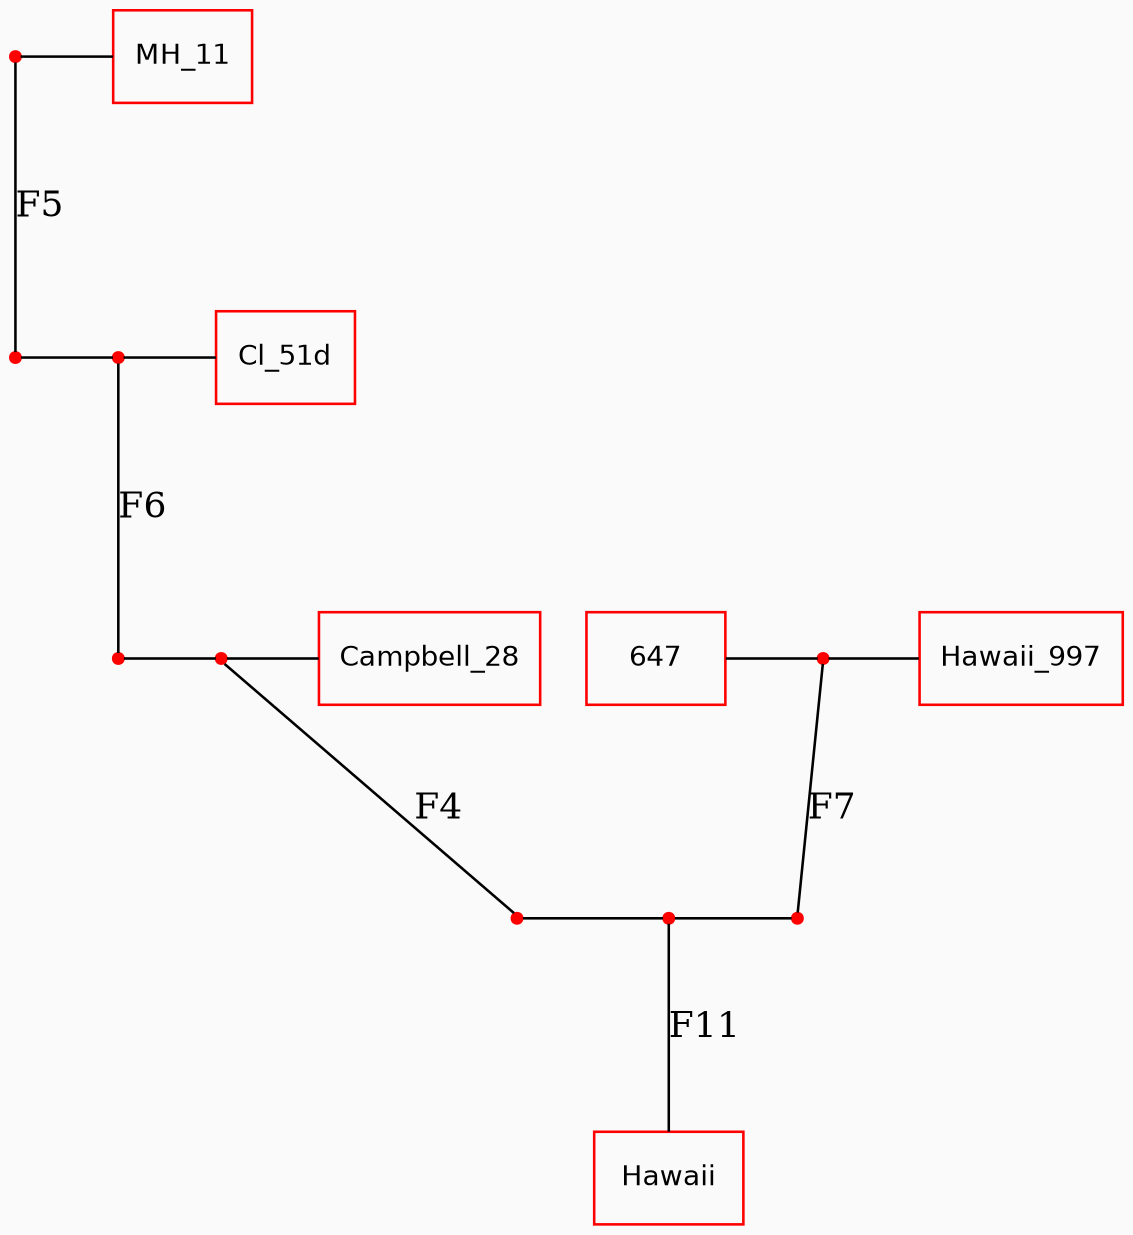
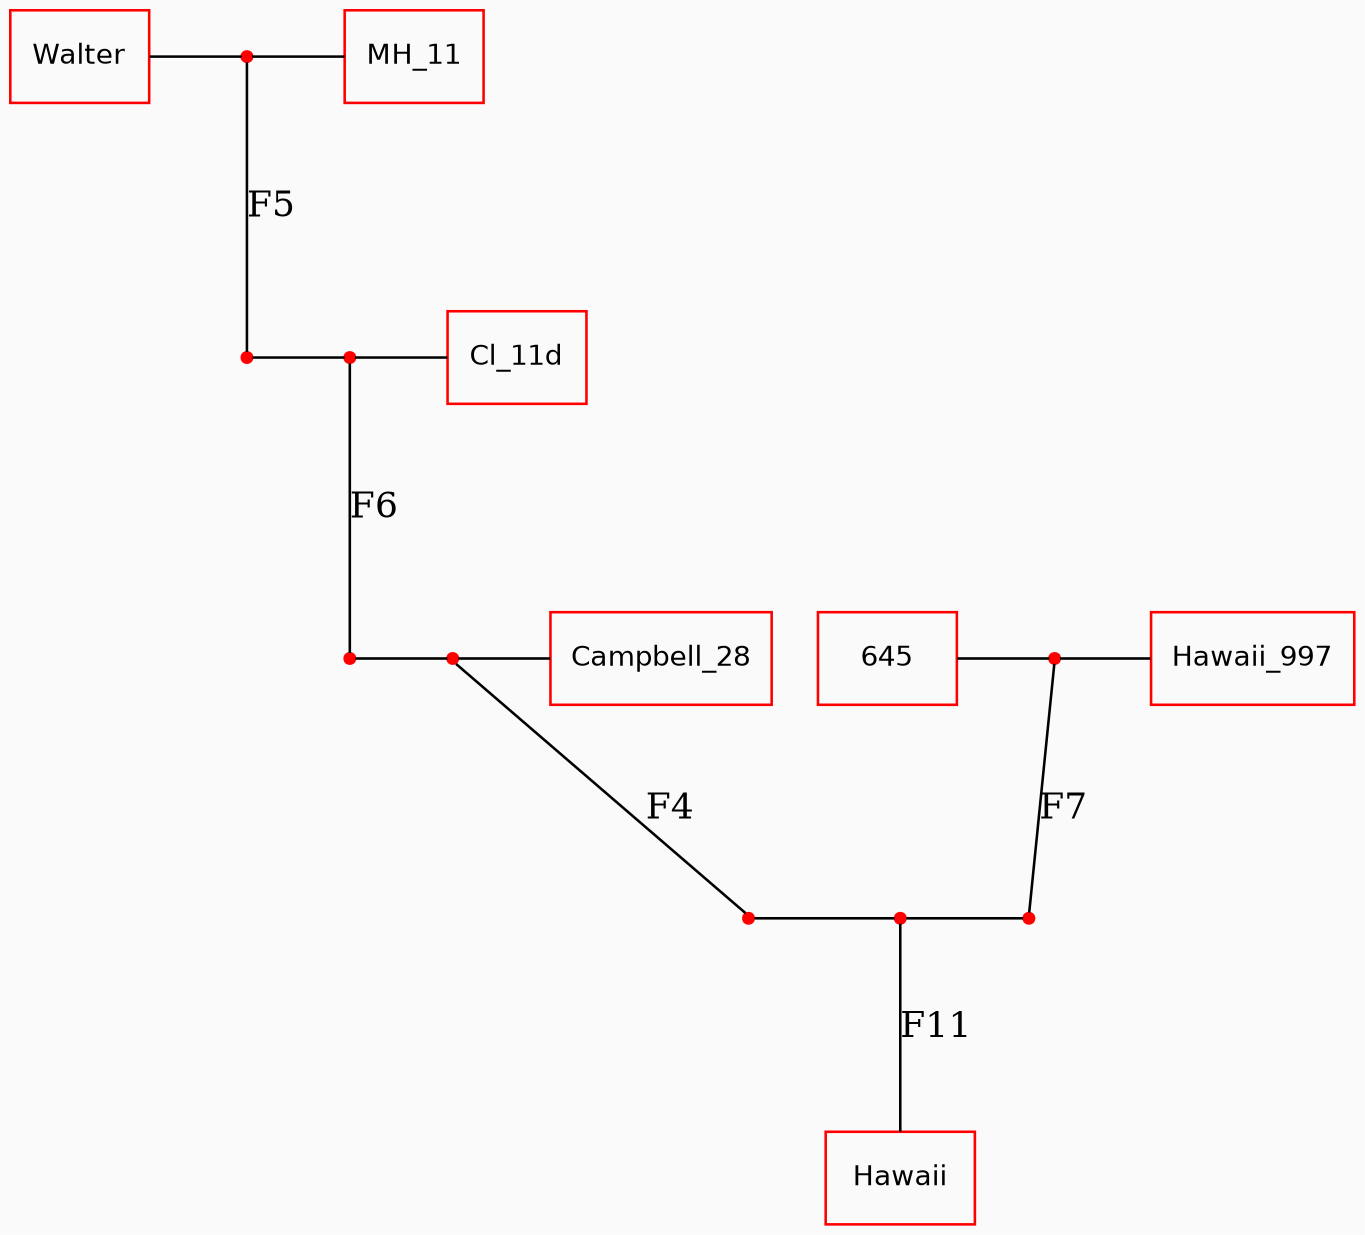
none -> (80, 57)
(286, 358) -> (517, 358)
(656, 658) -> (887, 658)
